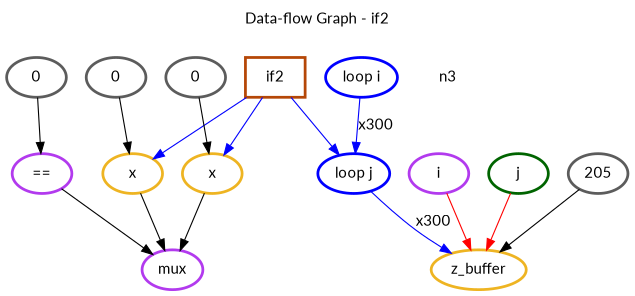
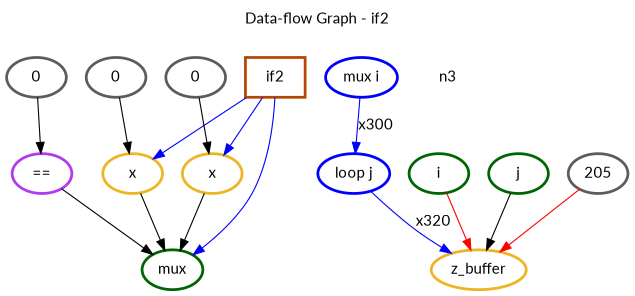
(362, 77) -> (362, 77)
(312, 122) -> (258, 182)
(439, 174) -> (439, 174)
(501, 216) -> (501, 216)
(544, 217) -> (544, 217)
(433, 222) -> (433, 222)
(172, 270) -> (172, 270)
